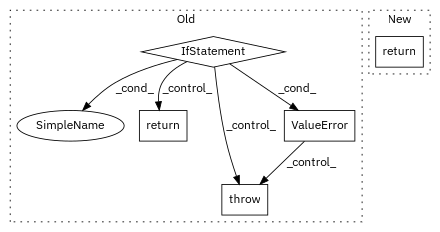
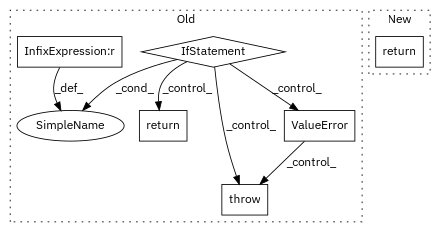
none -> (70, 52)
(298, 89) -> (298, 89)
